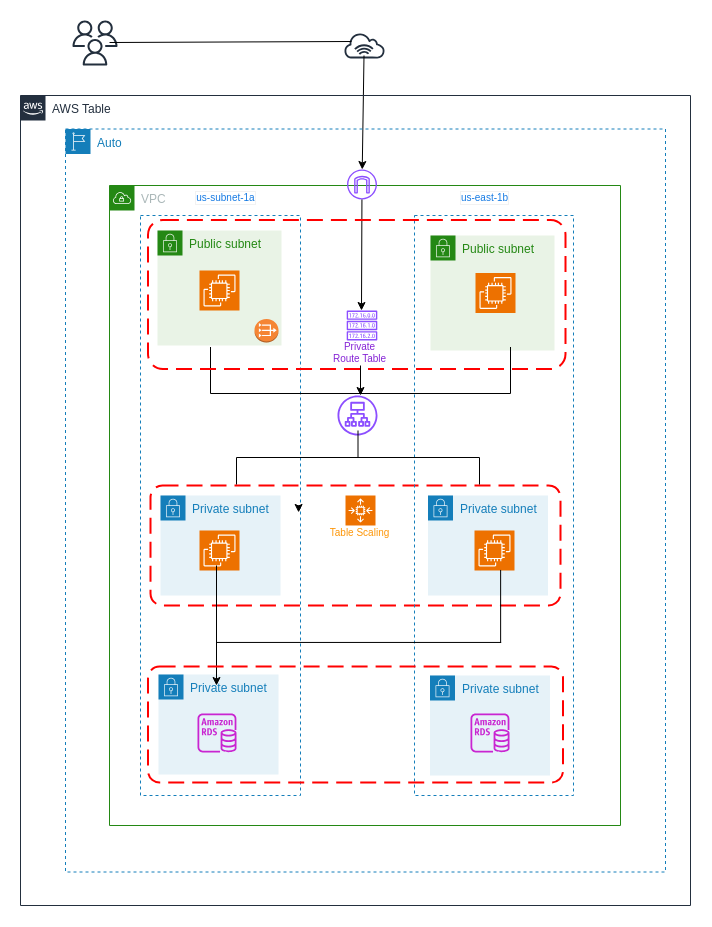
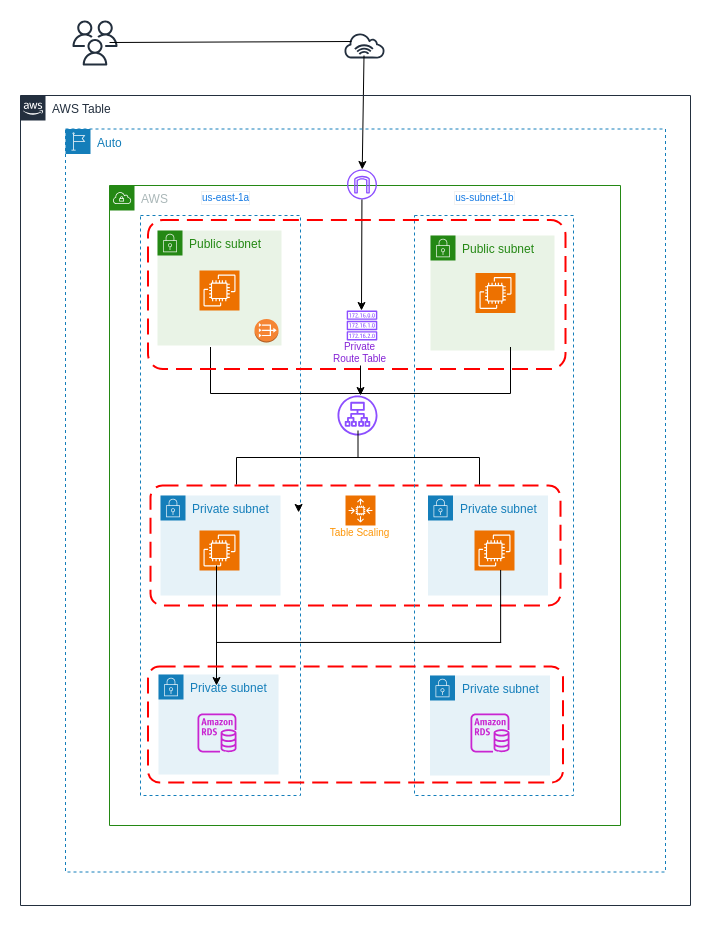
(226, 198) -> (226, 198)
(485, 198) -> (485, 198)
(152, 200) -> (152, 200)
